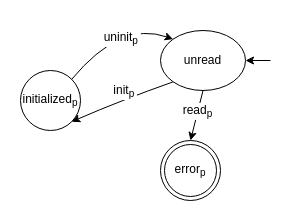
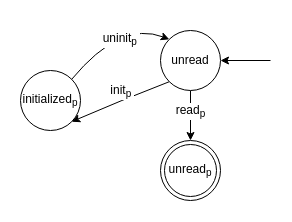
(203, 61) -> (191, 61)
(191, 171) -> (191, 171)
